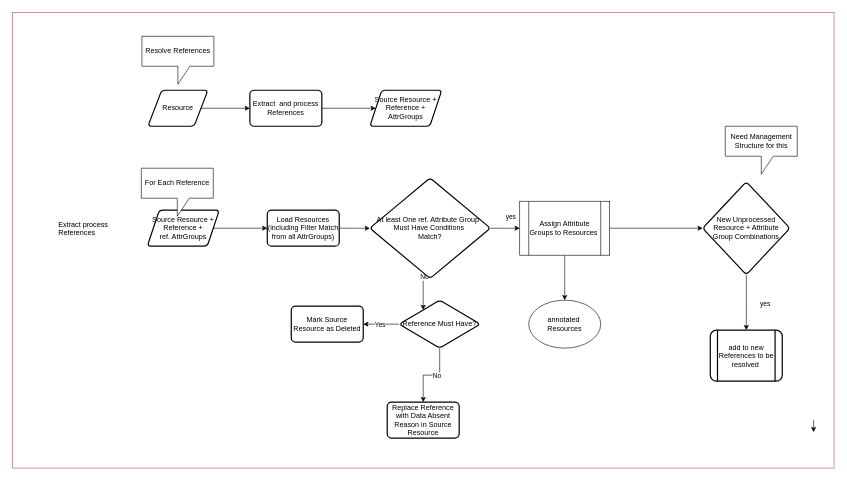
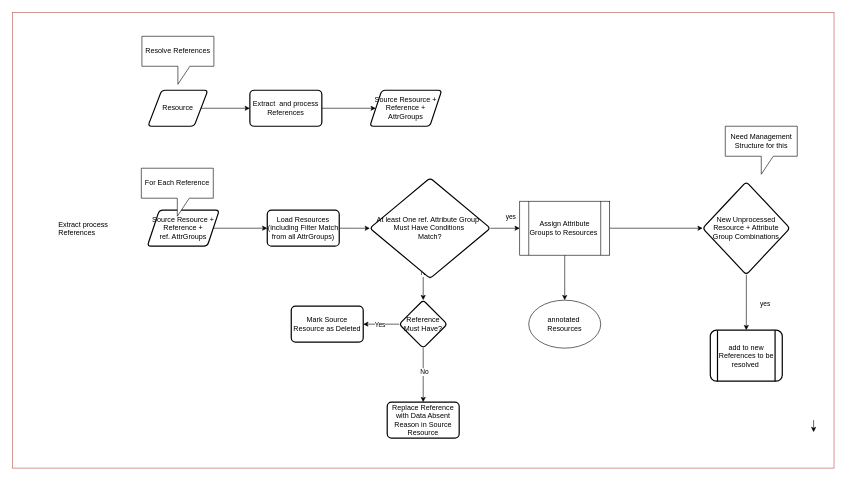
(440, 324) -> (423, 324)
